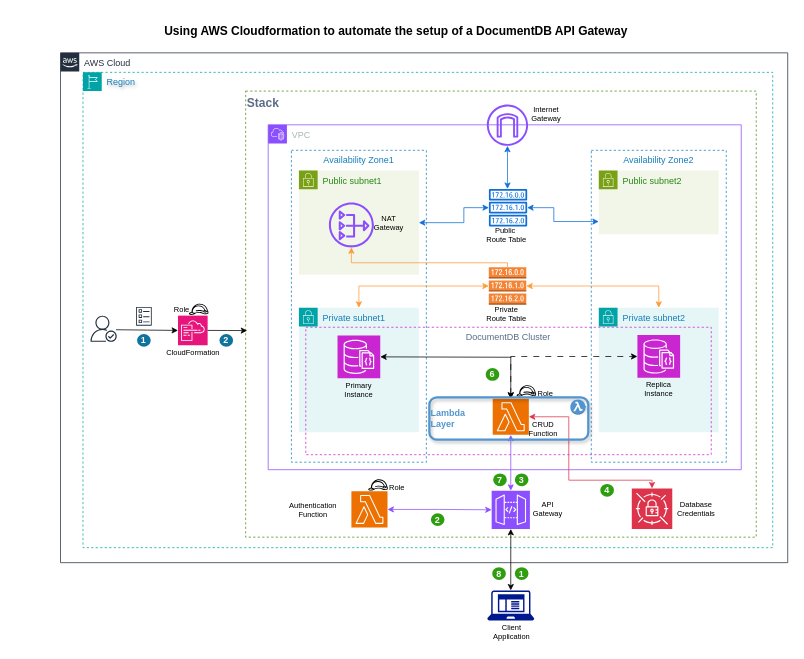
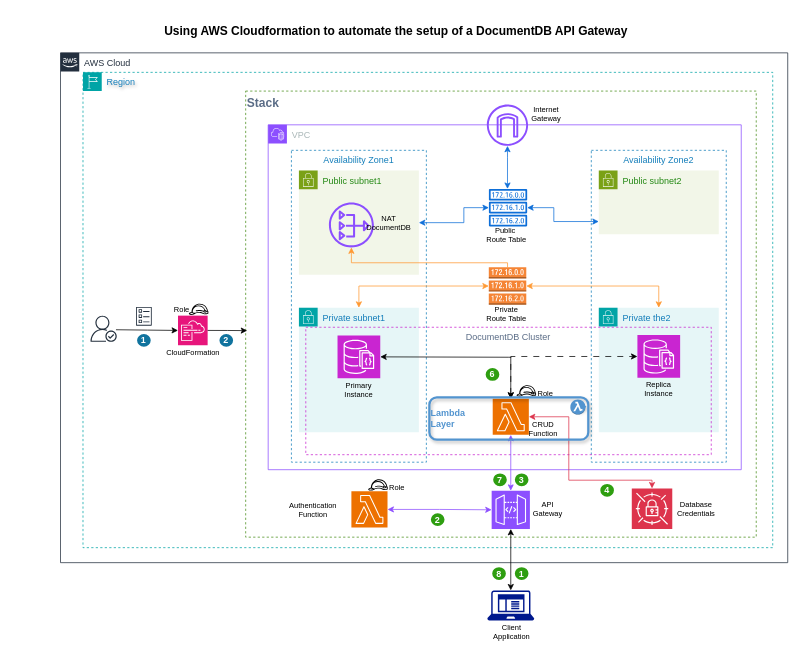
(389, 223) -> (389, 223)
(658, 319) -> (651, 319)
